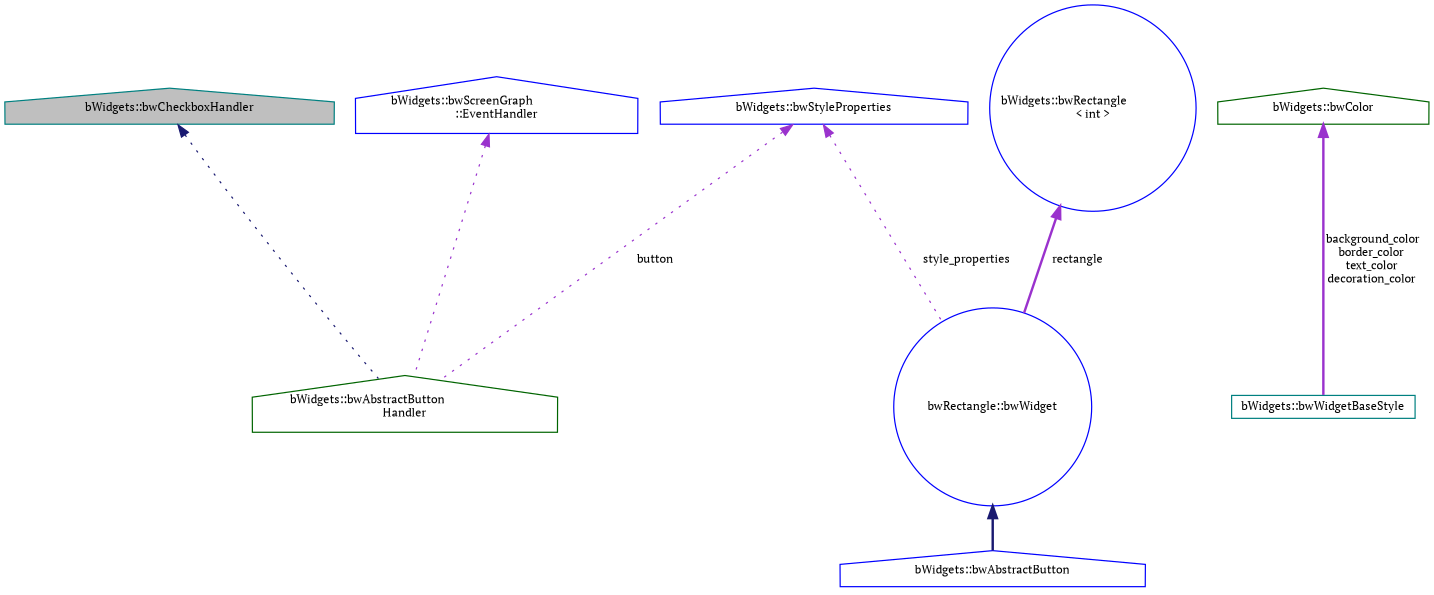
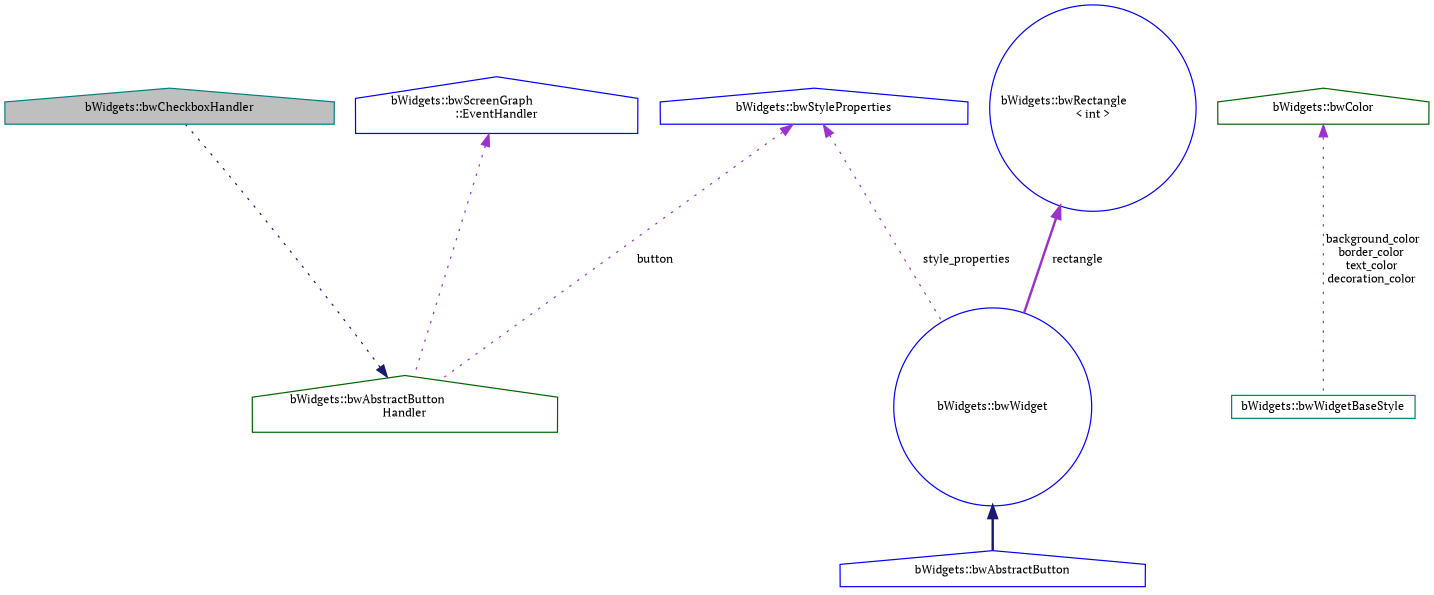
(280, 258) -> (285, 244)
(1323, 266) -> (1323, 266)
(993, 407) -> (993, 407)
